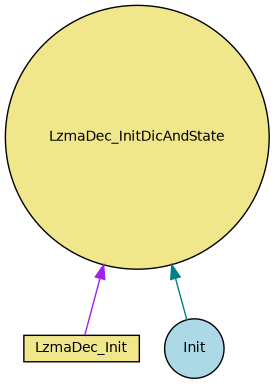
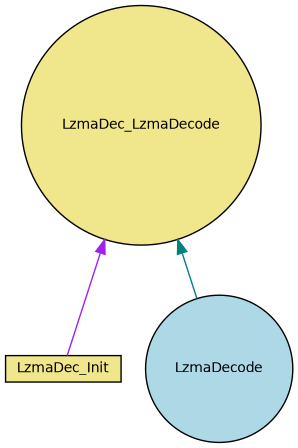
(137, 137) -> (141, 125)
(194, 349) -> (219, 369)
